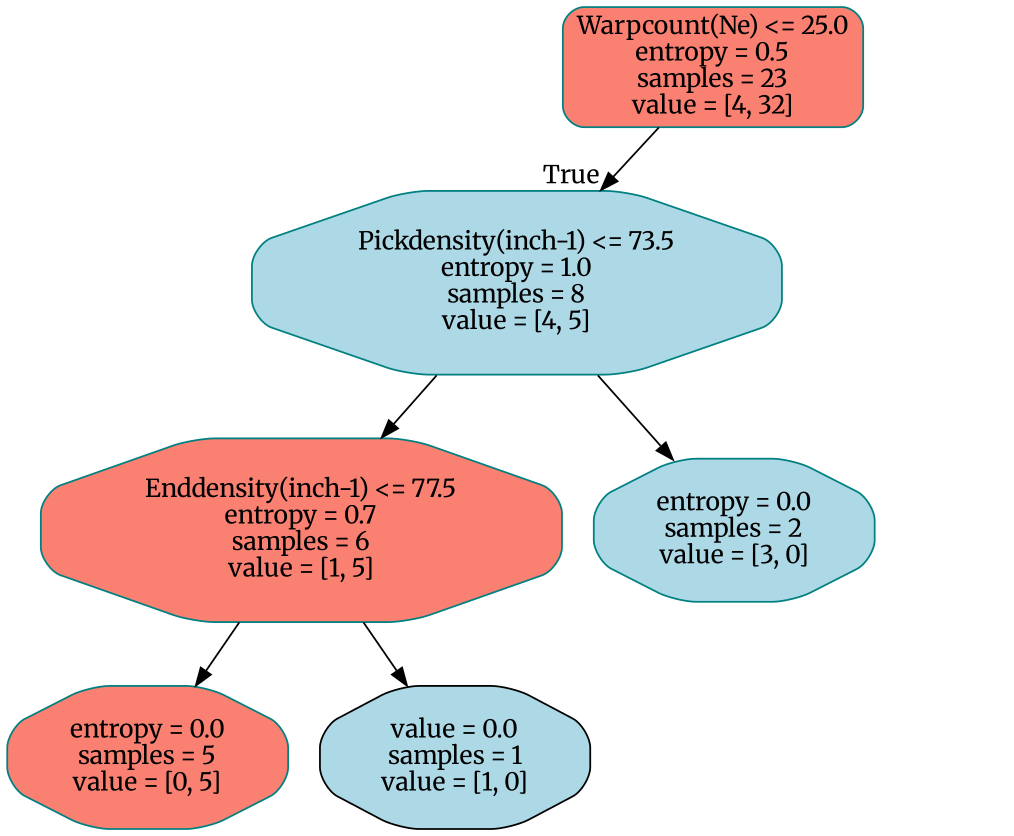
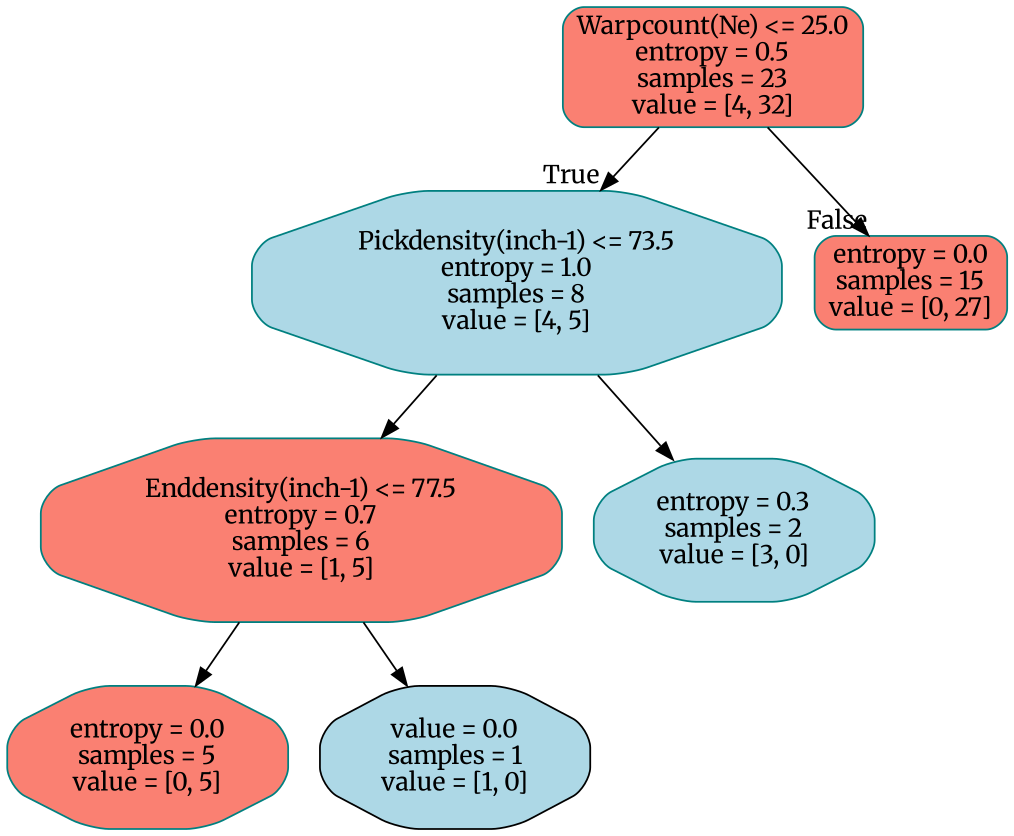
none -> (911, 283)
(734, 530) -> (734, 530)
